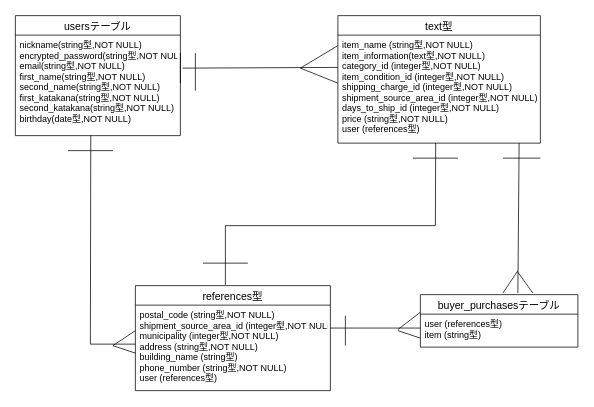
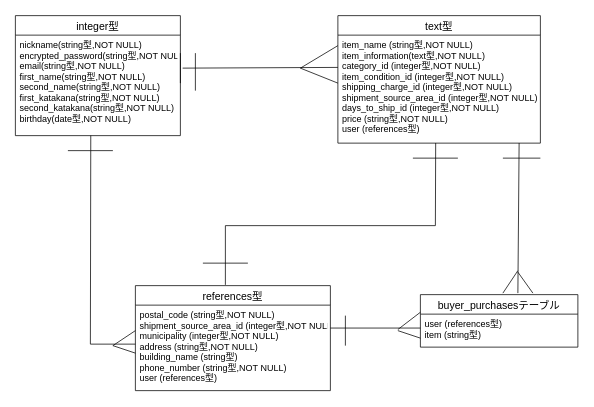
(98, 26) -> (98, 26)
